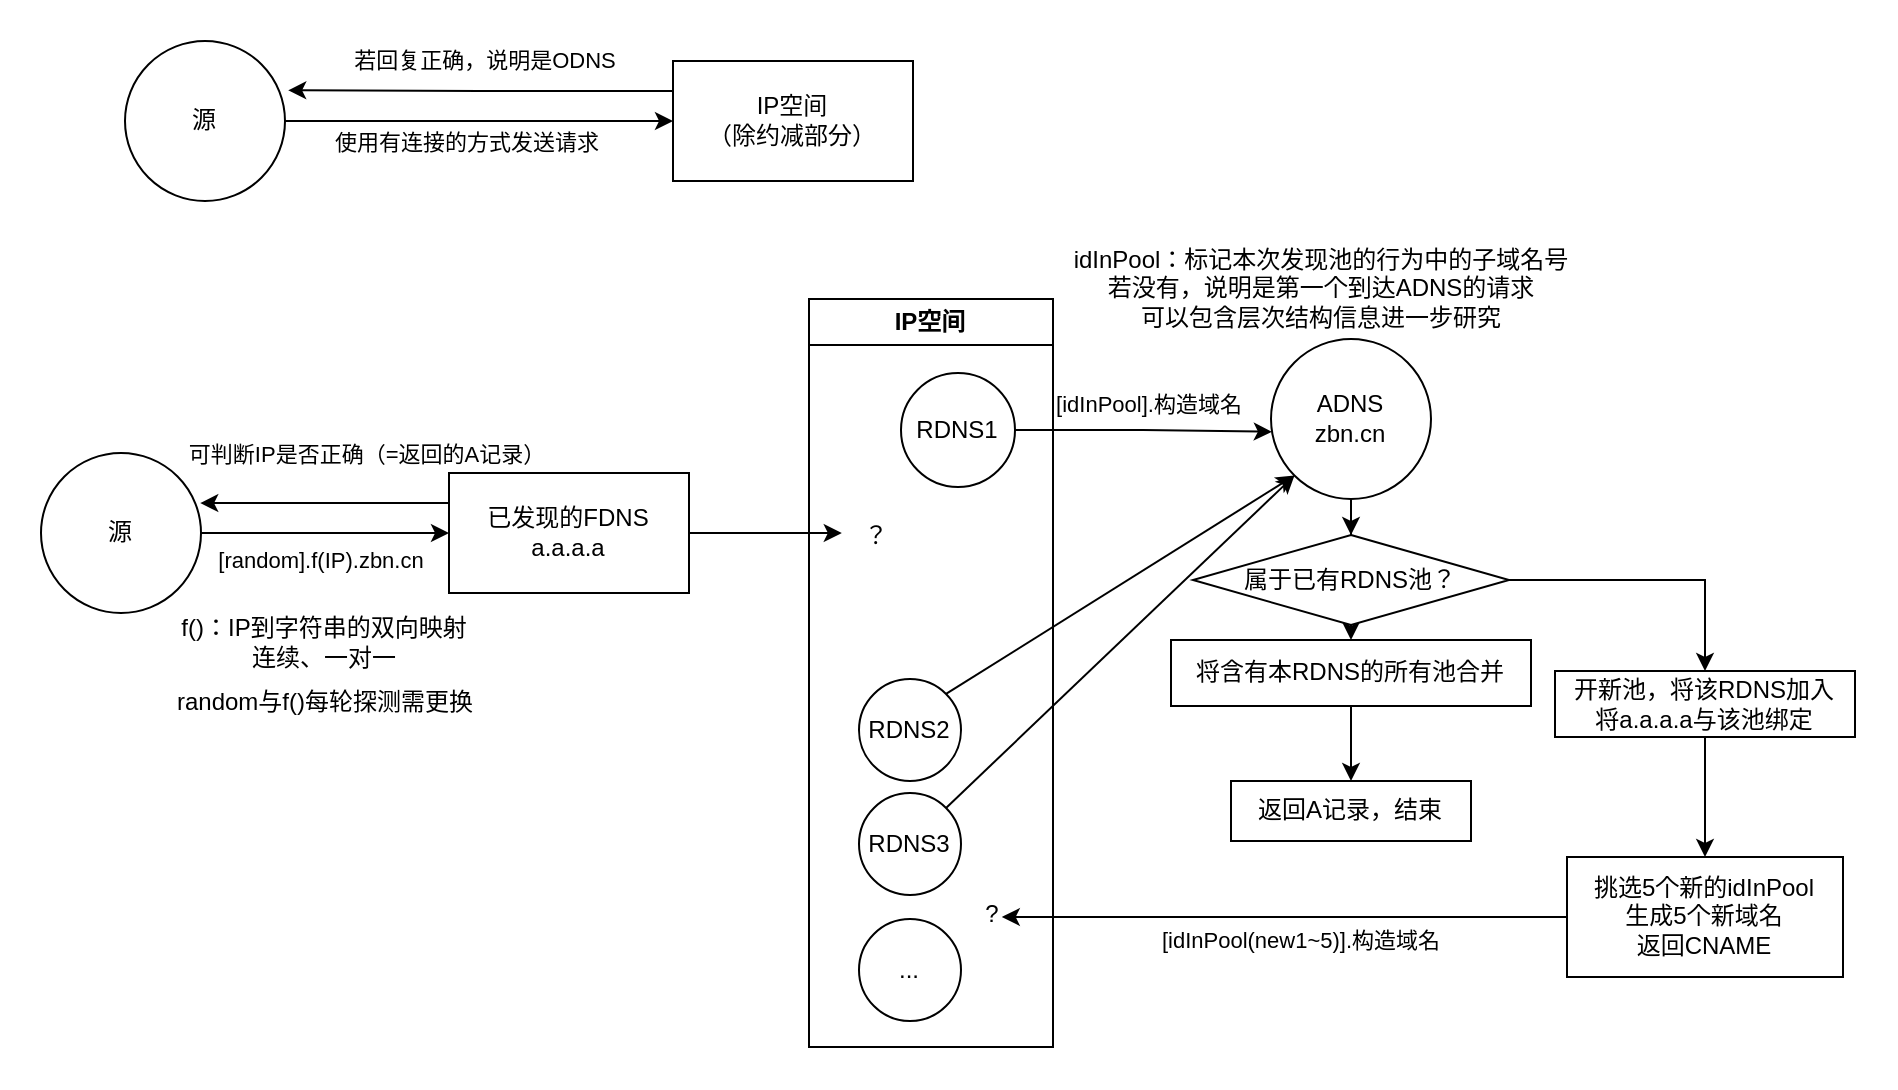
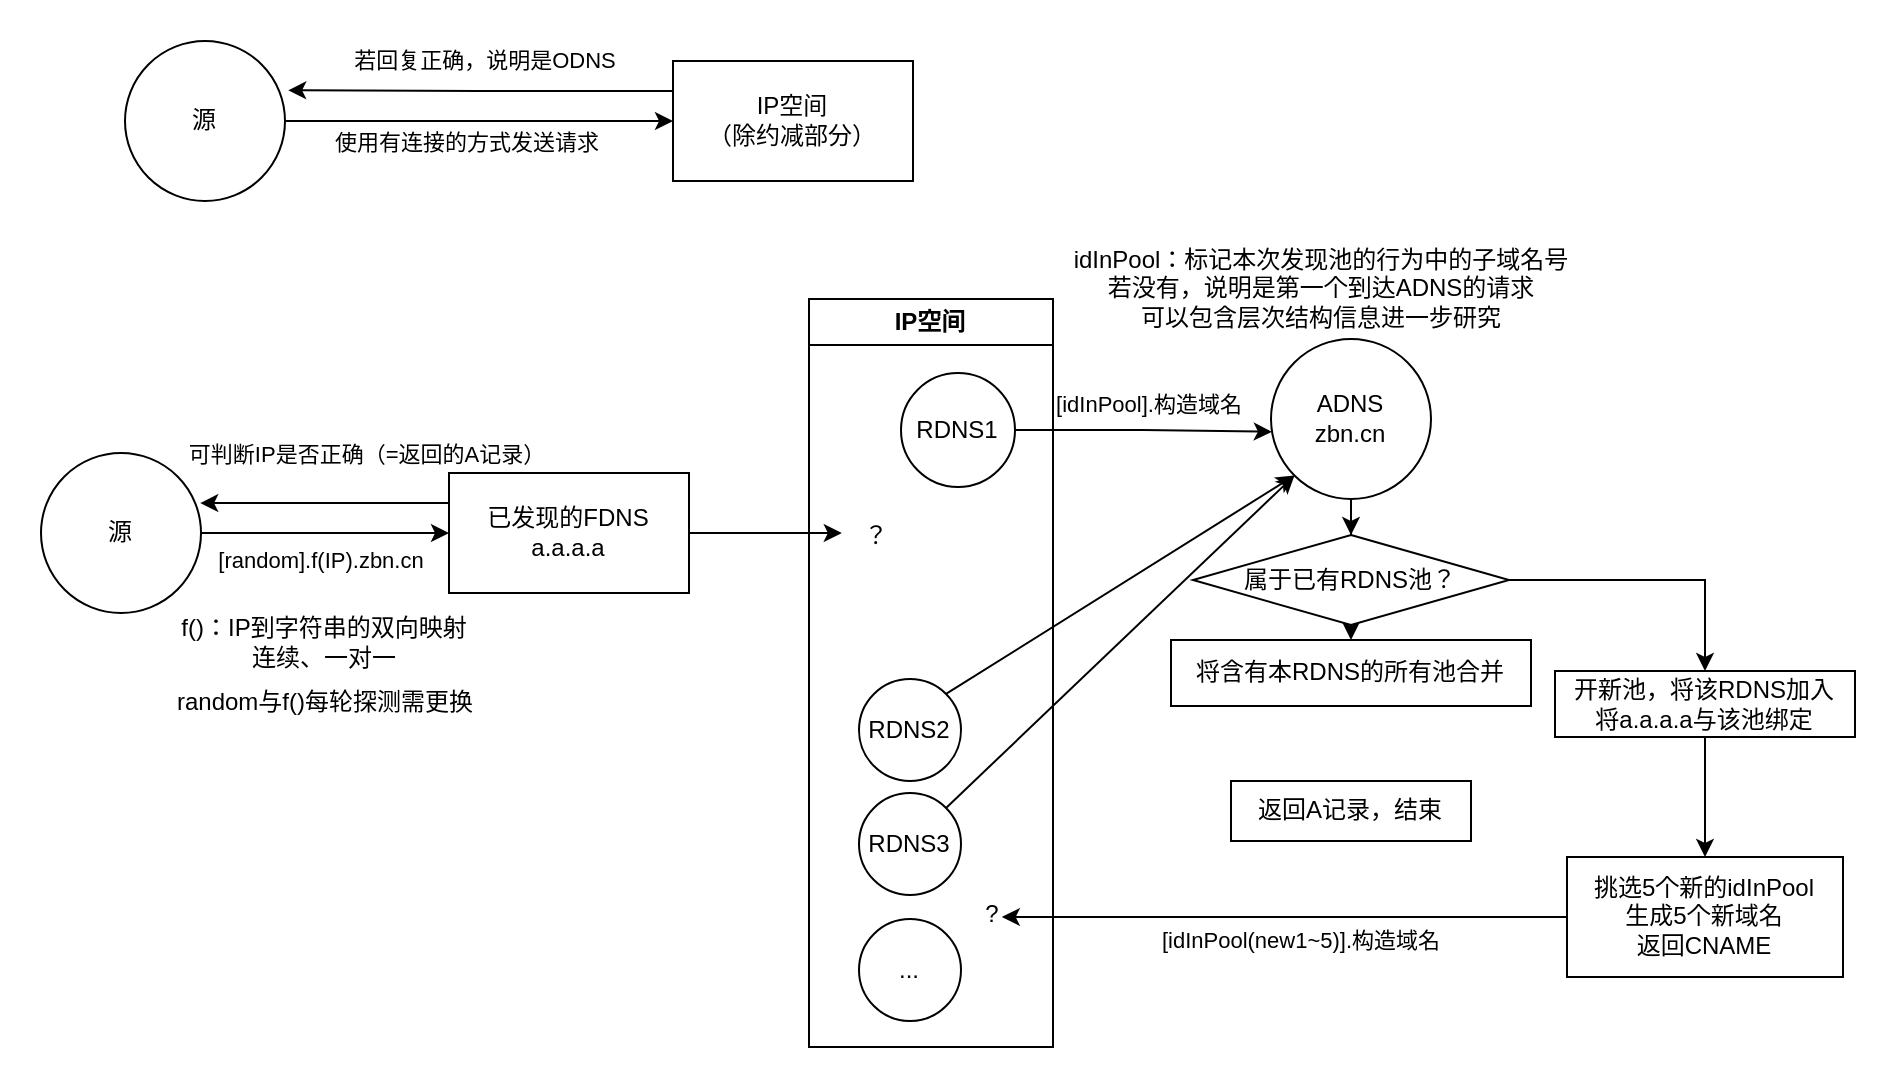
(1351, 737) -> none
